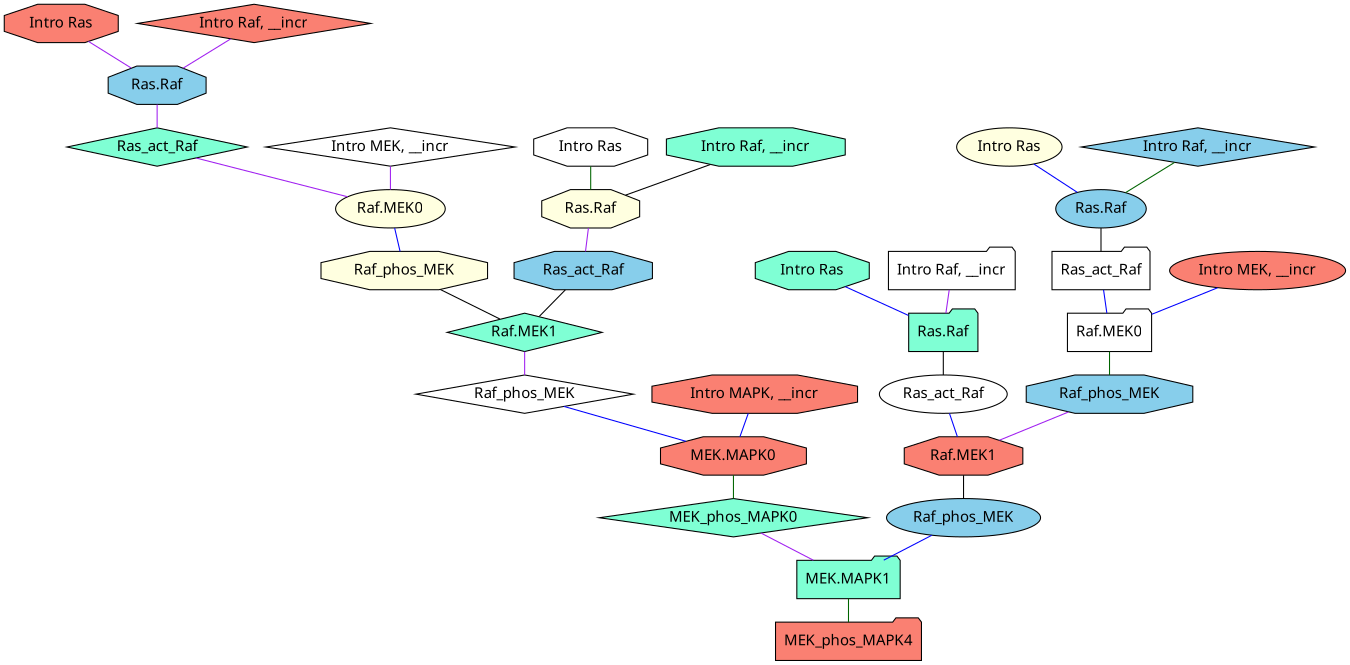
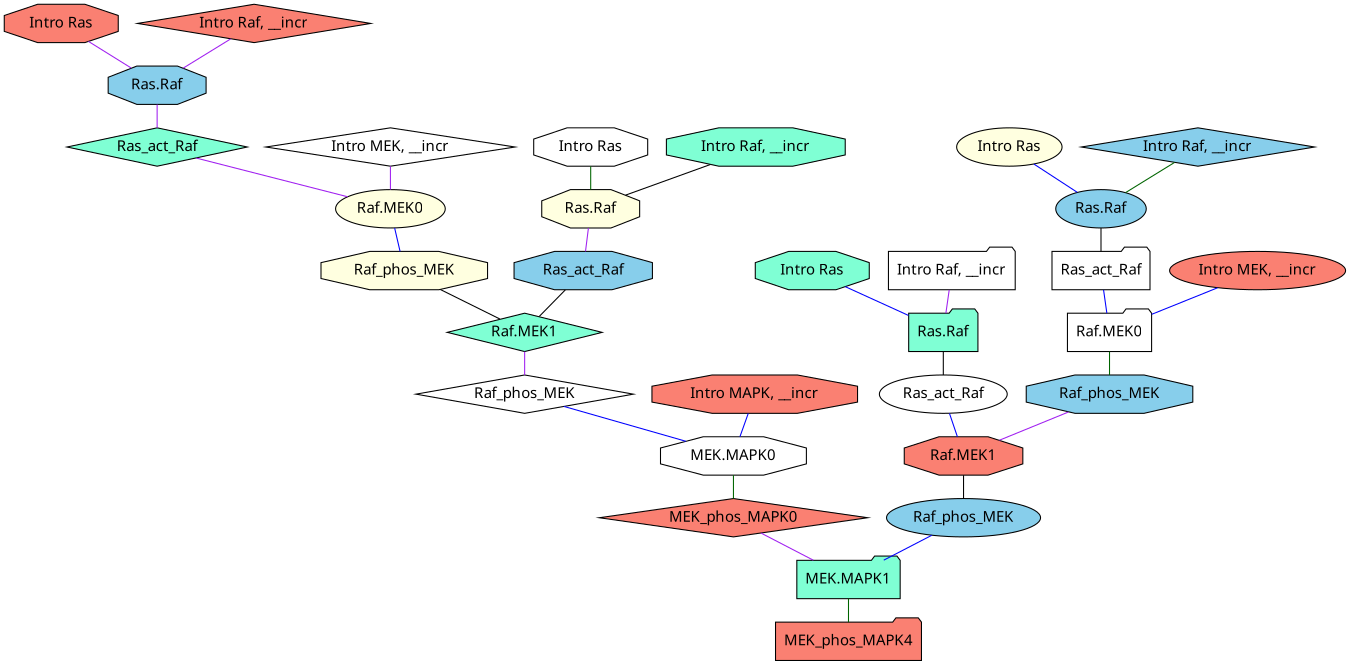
(733, 456) -> (733, 456)
(733, 518) -> (733, 518)
